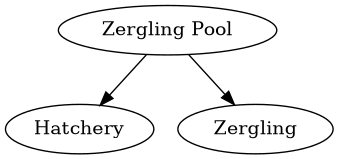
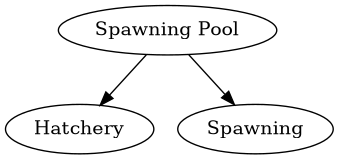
(168, 30) -> (168, 30)
(255, 129) -> (255, 129)
